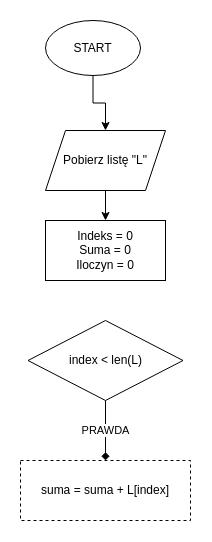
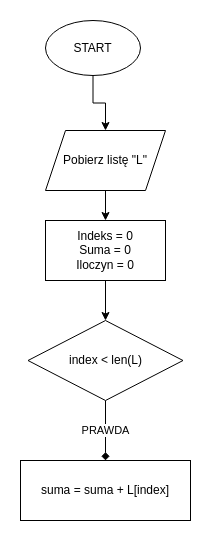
none -> (106, 297)
(106, 491) -> (106, 491)
